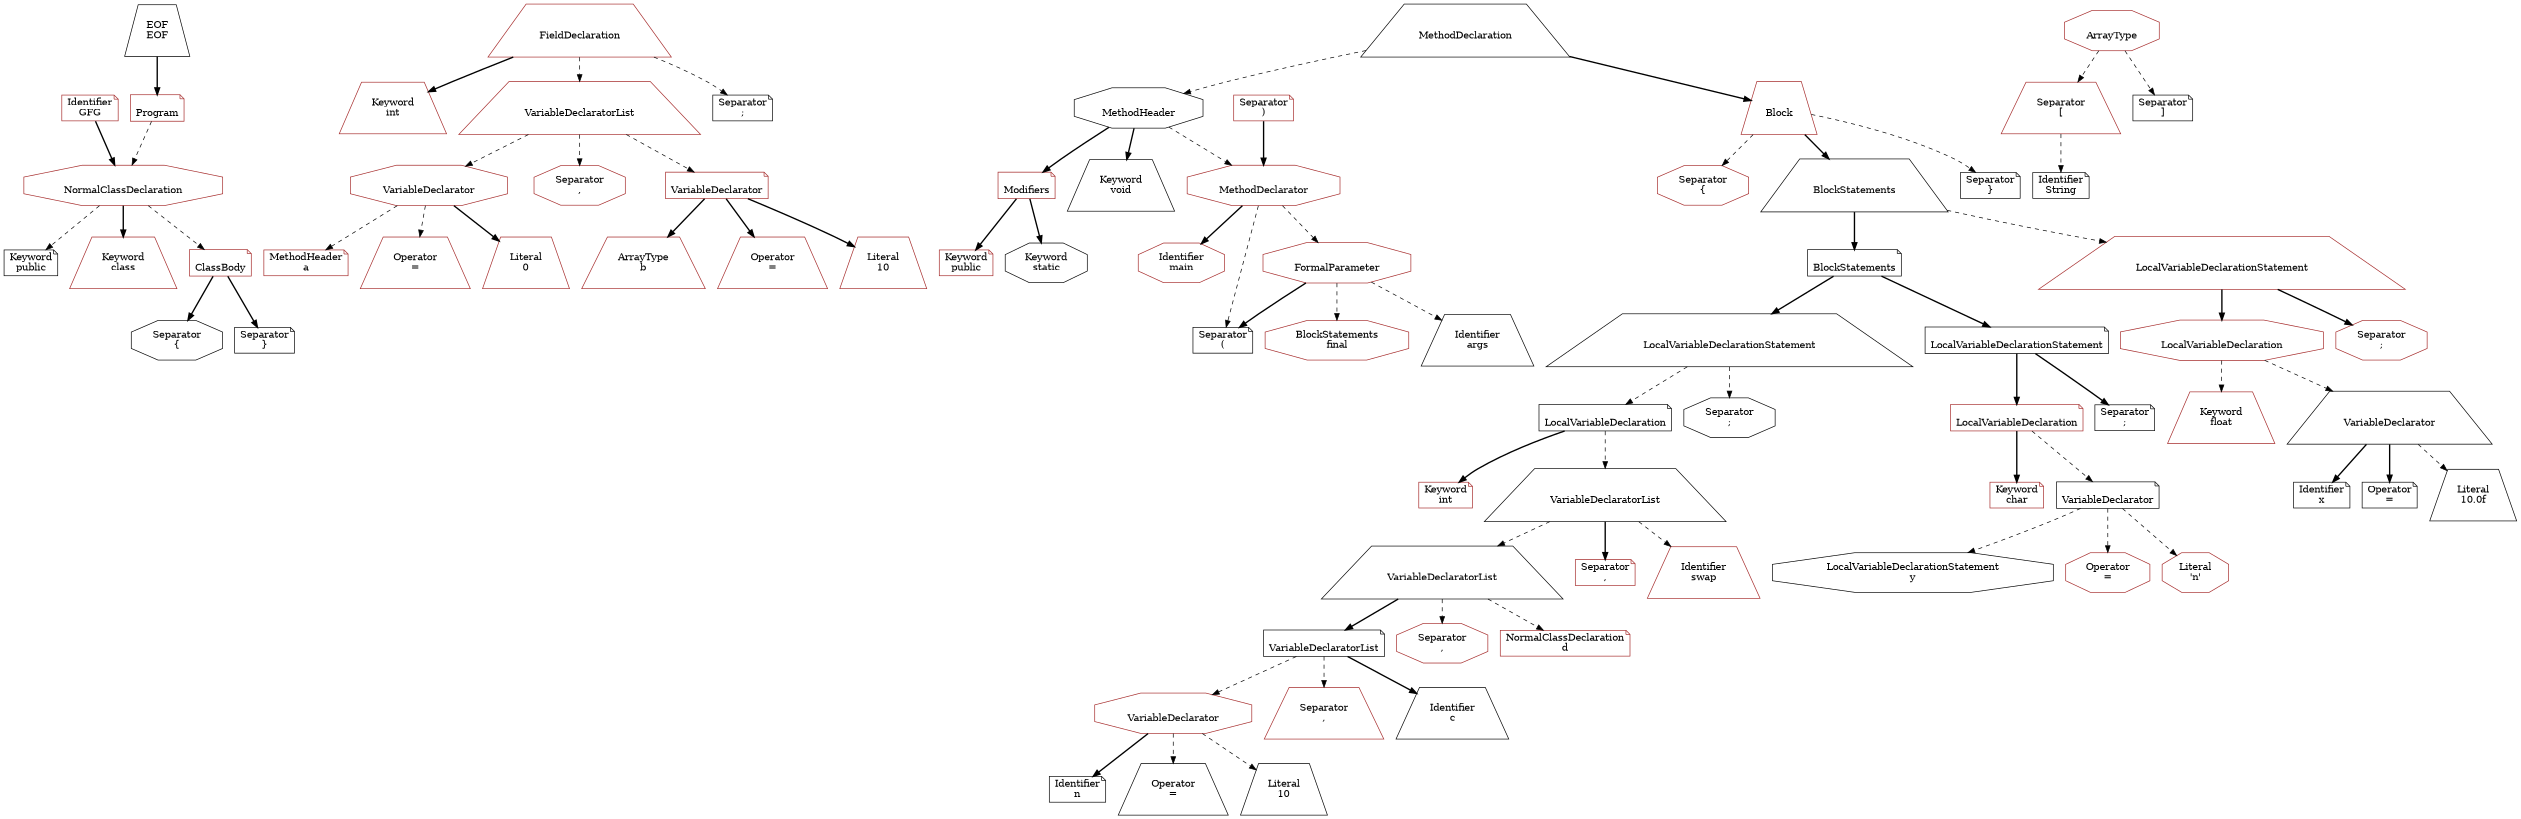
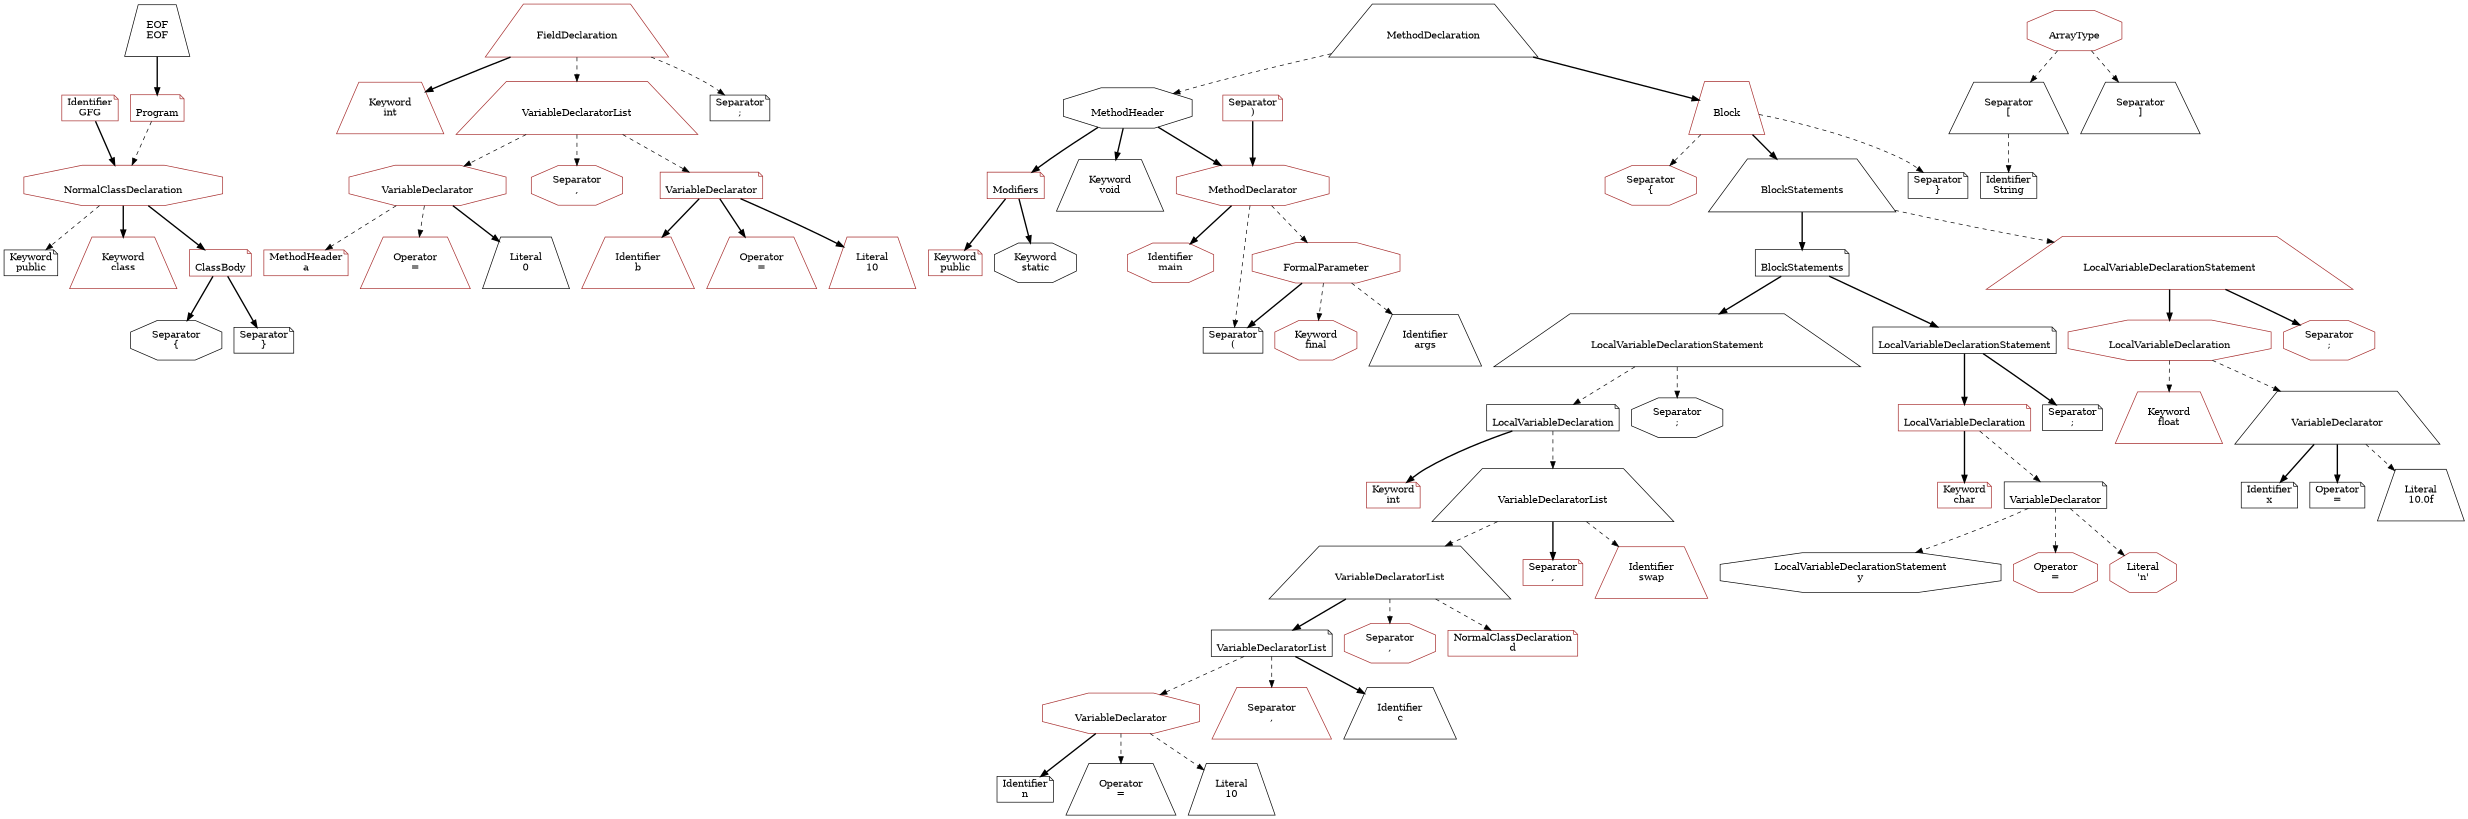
(2061, 108) -> (2009, 108)
(2163, 108) -> (2140, 108)
(1197, 144) -> (1186, 144)
(174, 225) -> (174, 225)
(526, 263) -> (526, 263)
(644, 263) -> (638, 263)
(1337, 340) -> (1316, 340)
